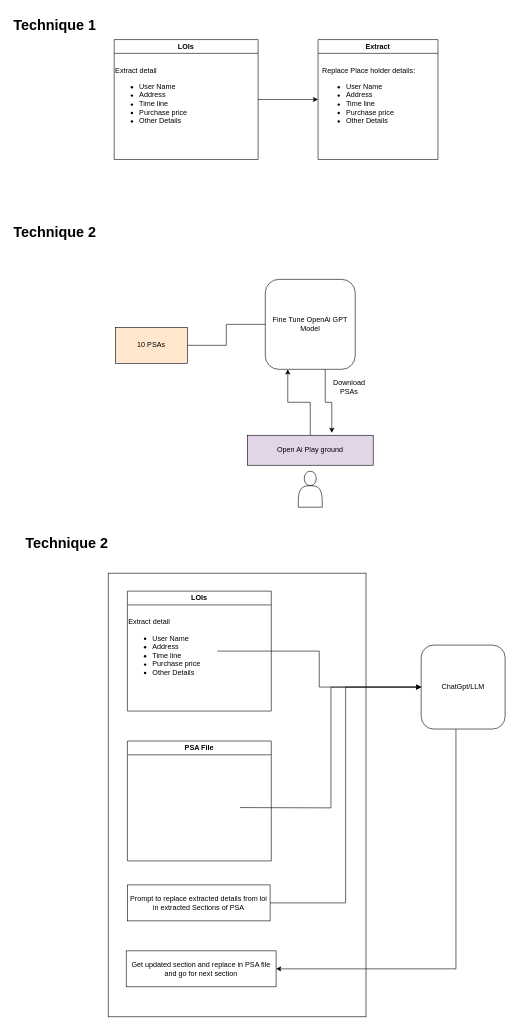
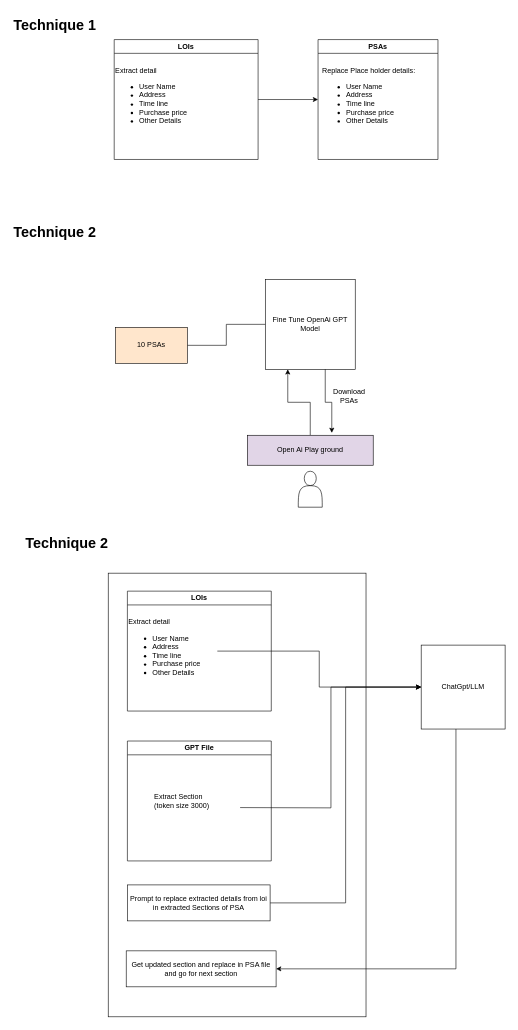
(378, 47) -> (378, 47)
(311, 324) -> (311, 324)
(350, 387) -> (350, 396)
(464, 687) -> (464, 687)
(200, 749) -> (200, 749)
none -> (189, 801)
